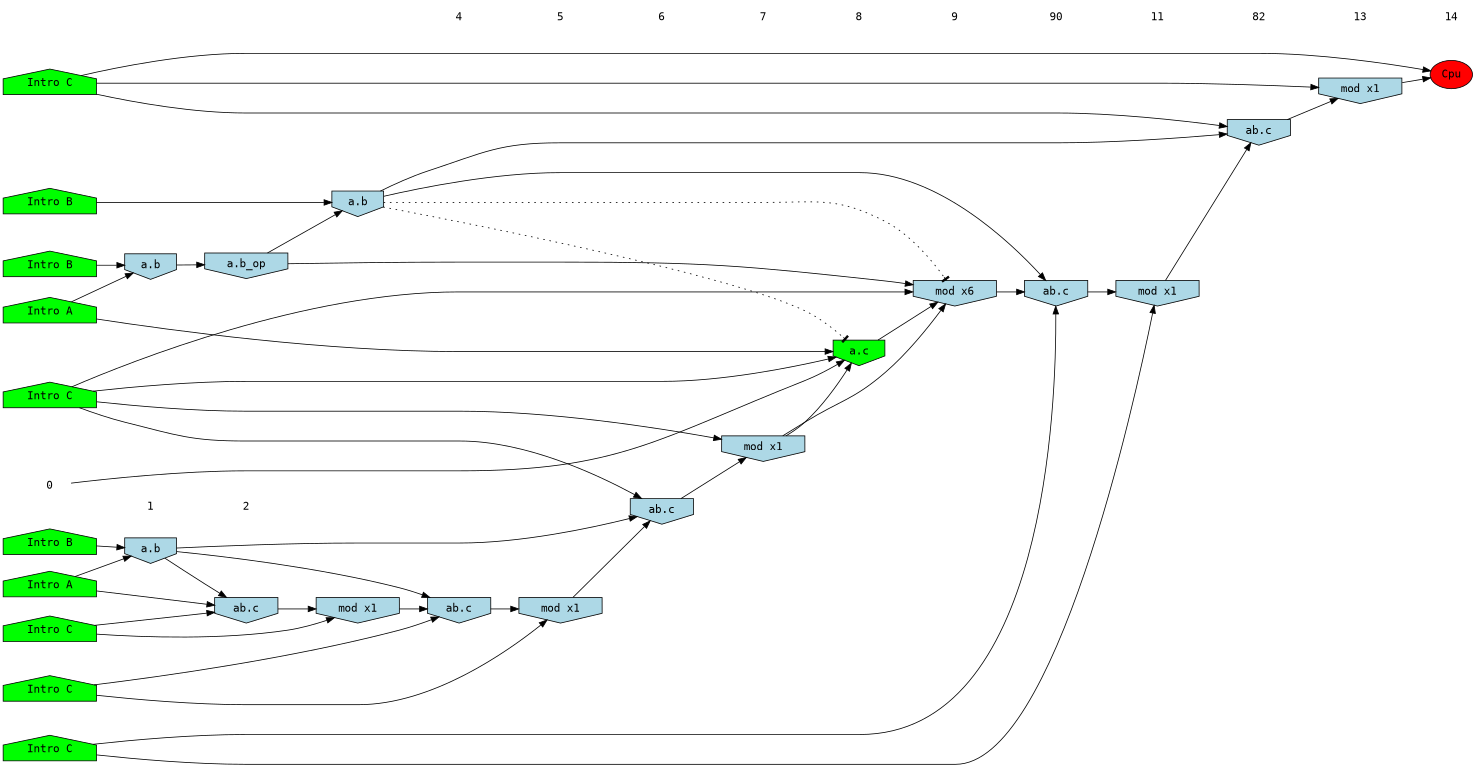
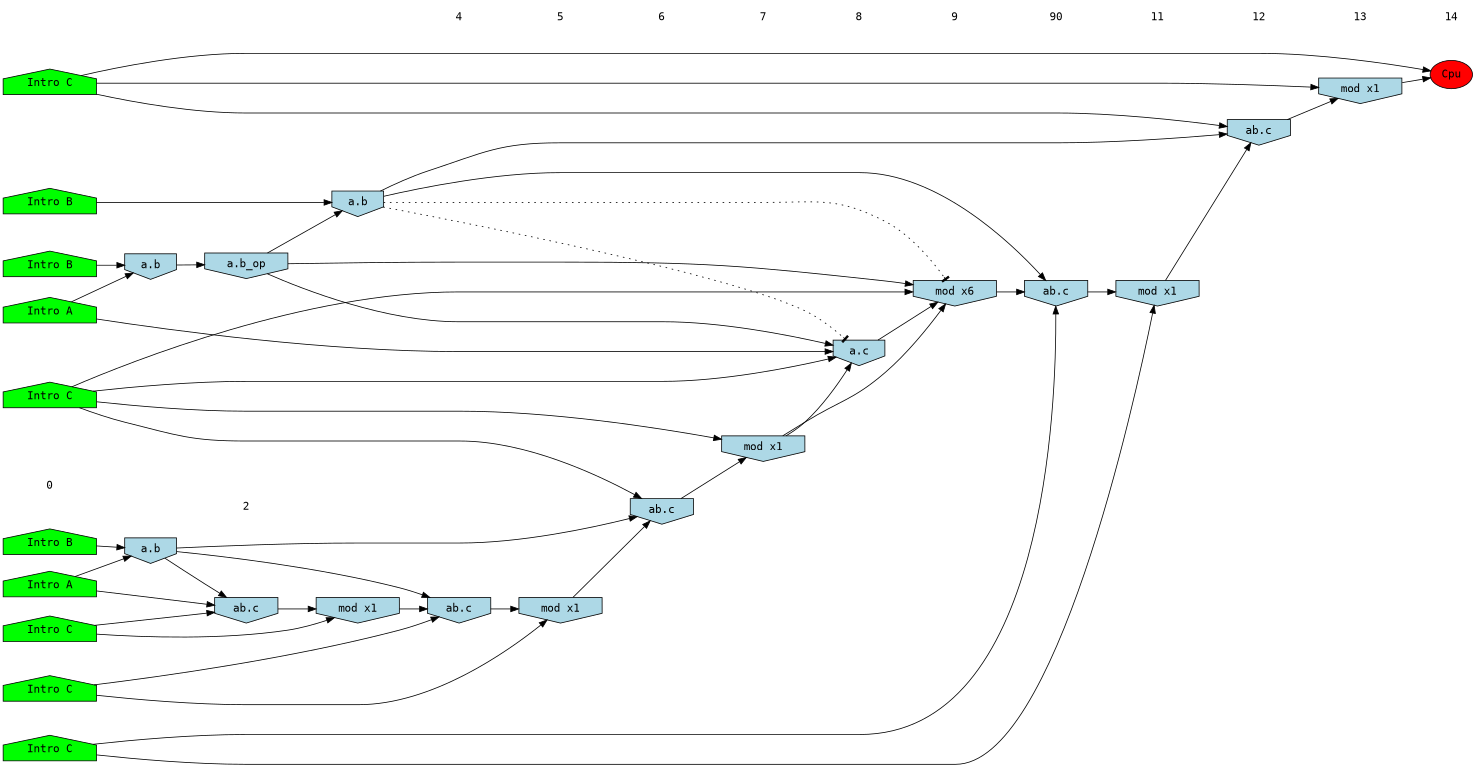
(1259, 17) -> (1259, 17)
(859, 352) -> (859, 352)
(463, 471) -> (544, 322)
(151, 507) -> none
